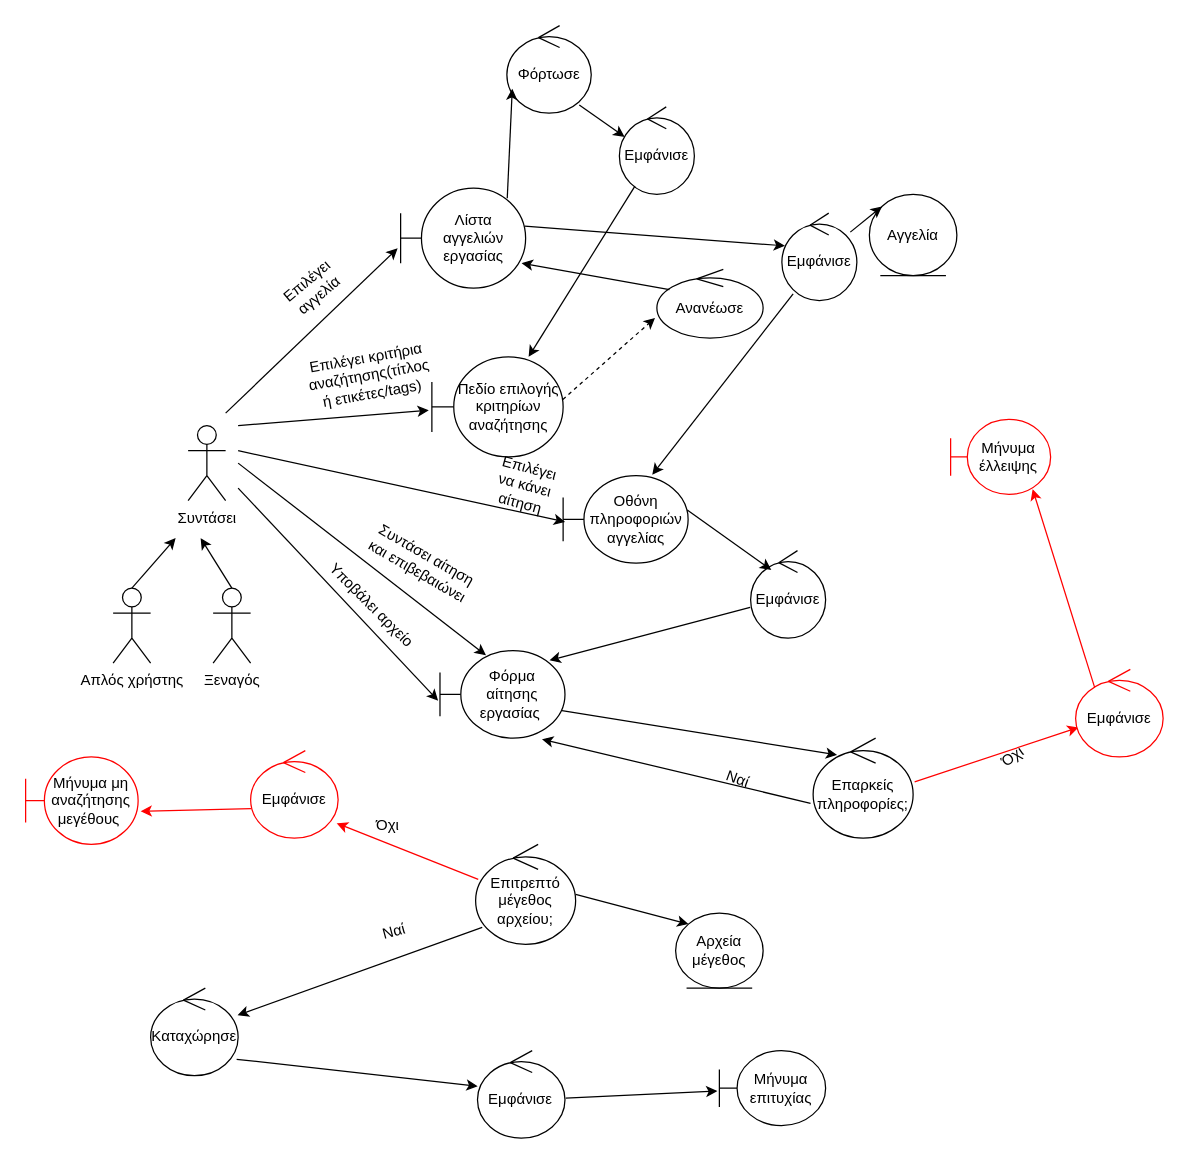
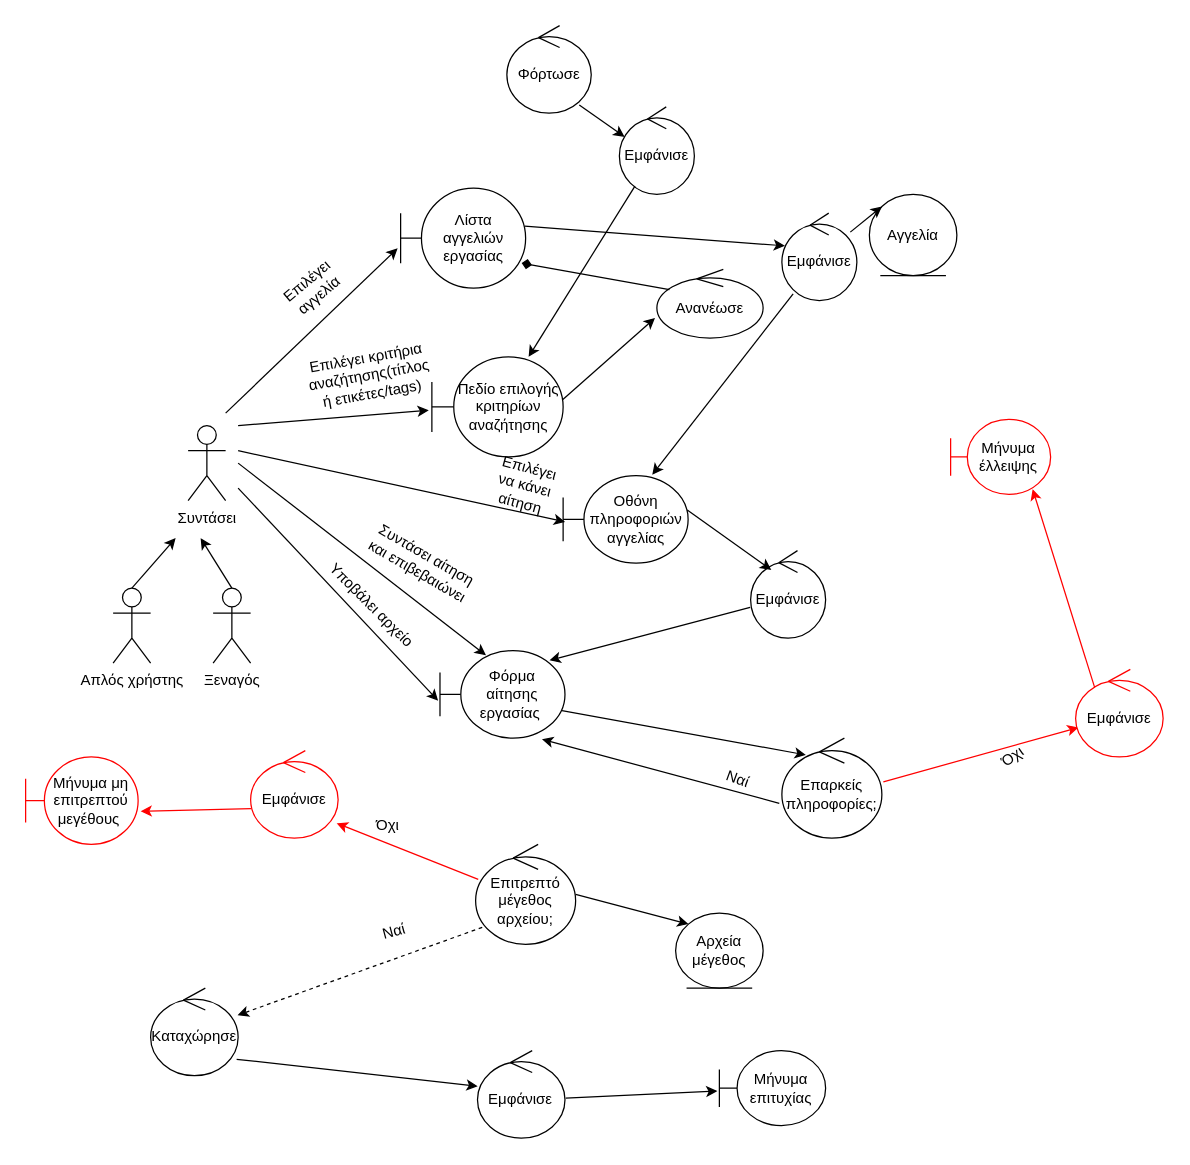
(510, 148) -> none
(531, 265) -> (532, 265)
(606, 361) -> (606, 361)
(863, 788) -> (832, 788)
(91, 801) -> (91, 801)
(364, 970) -> (364, 970)
